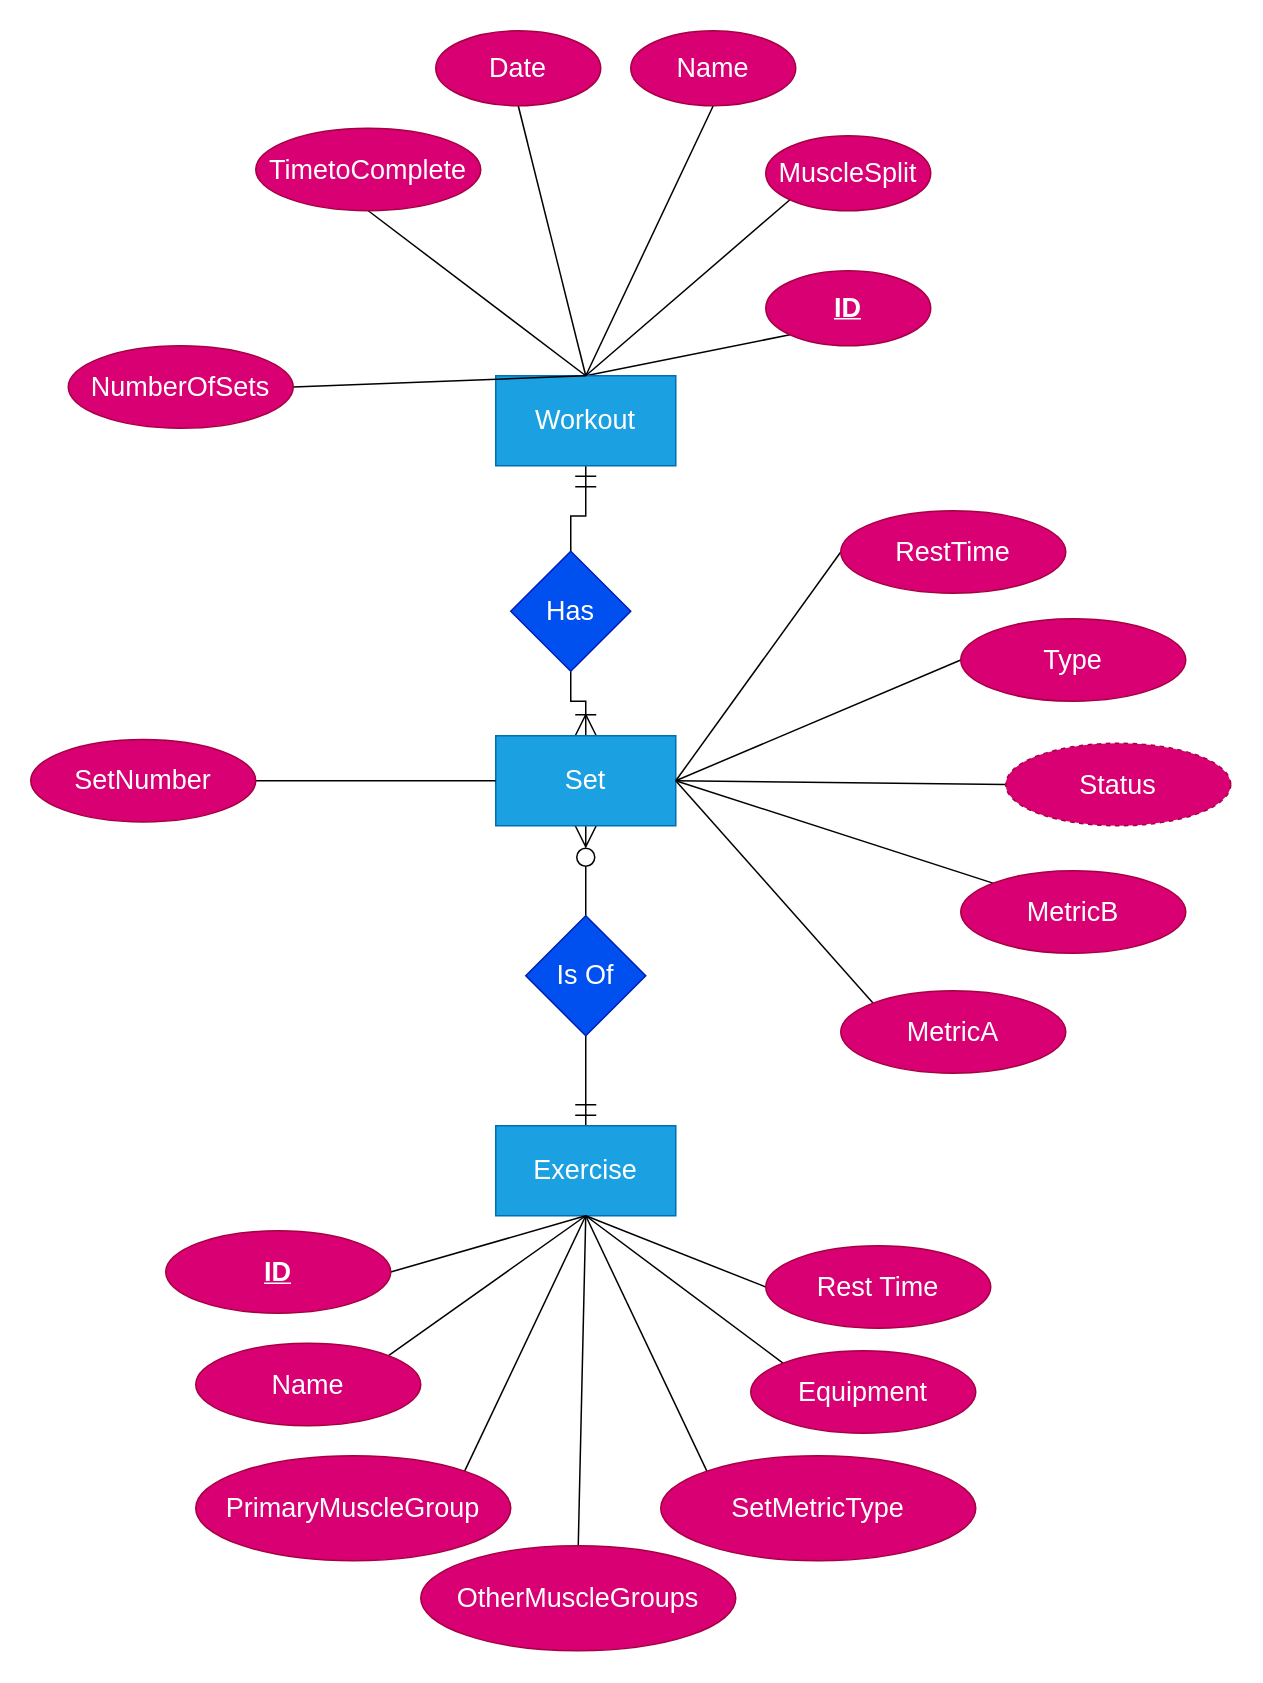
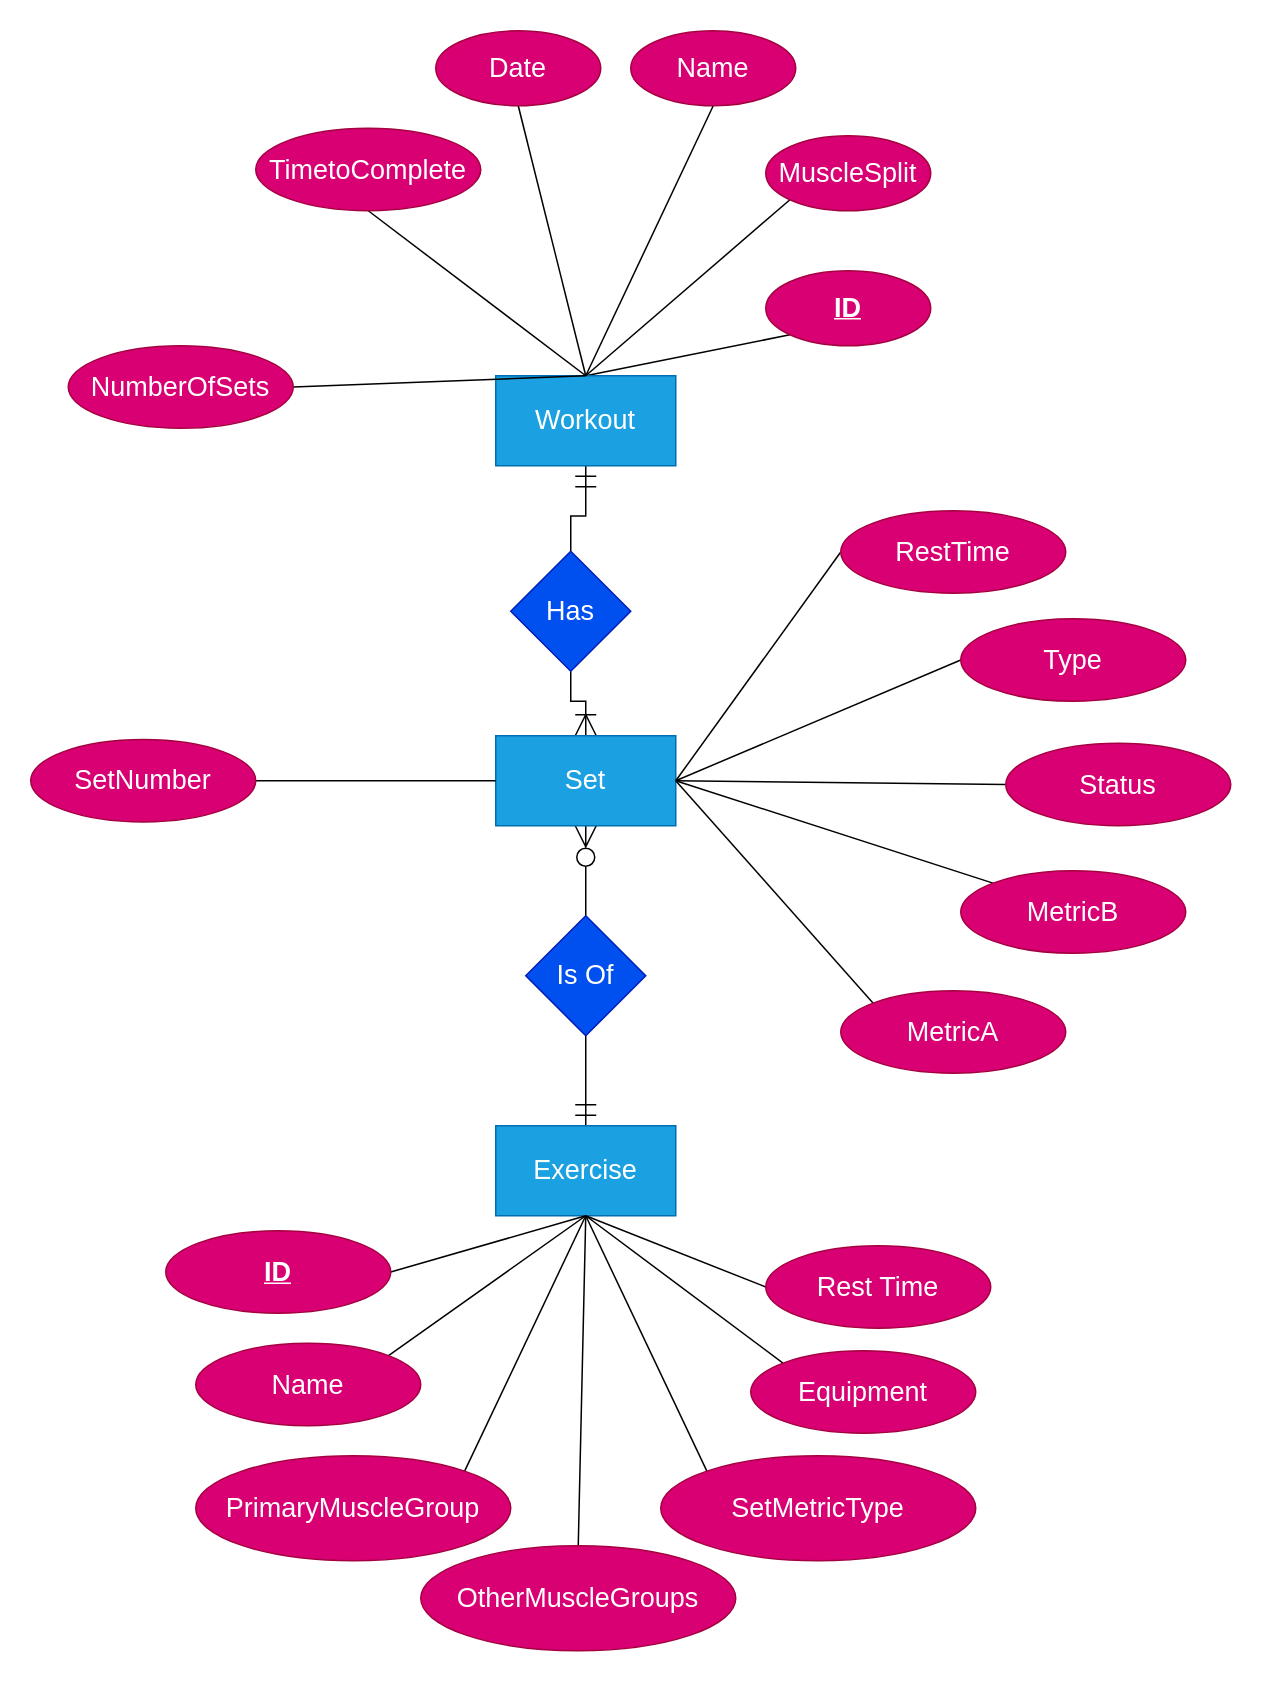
(1118, 785) -> (1118, 785)
